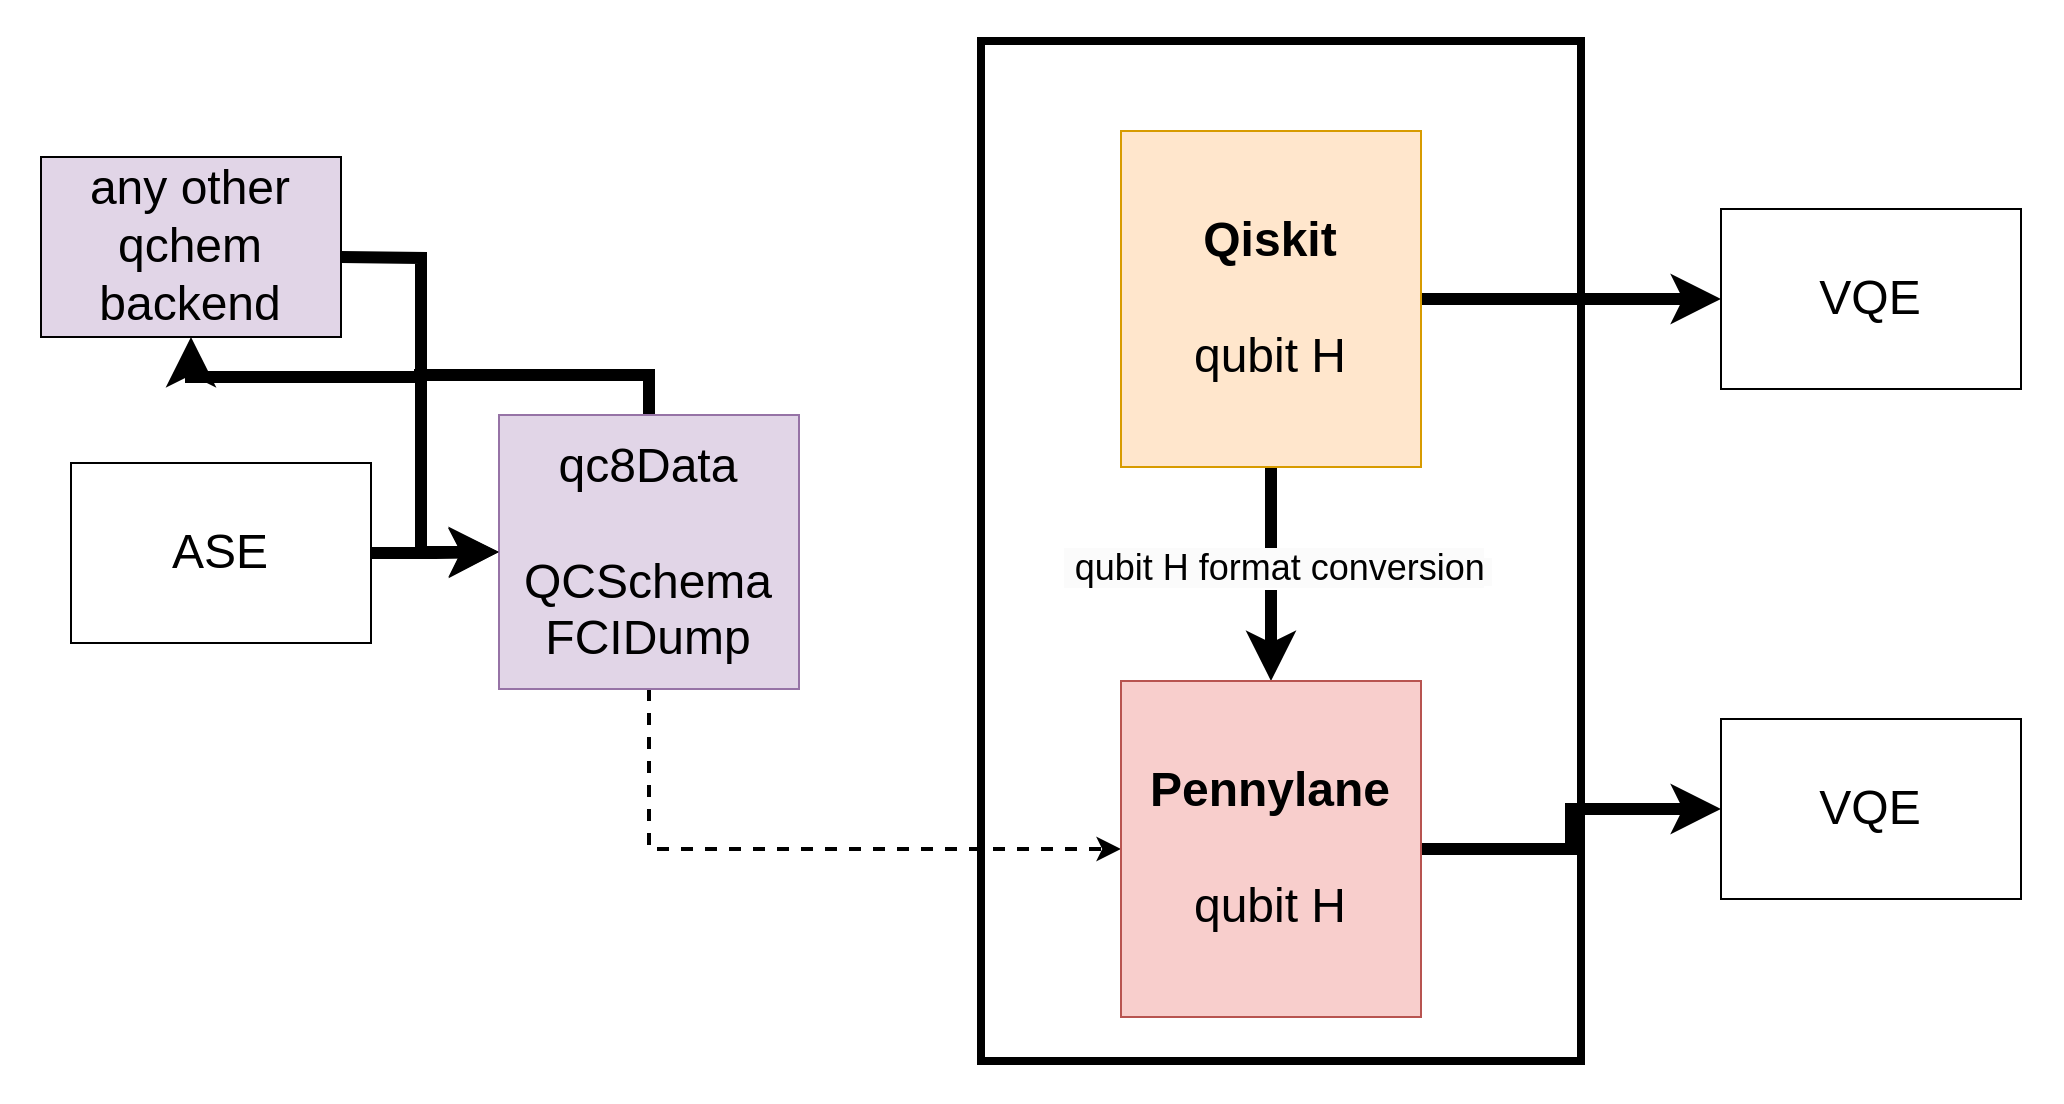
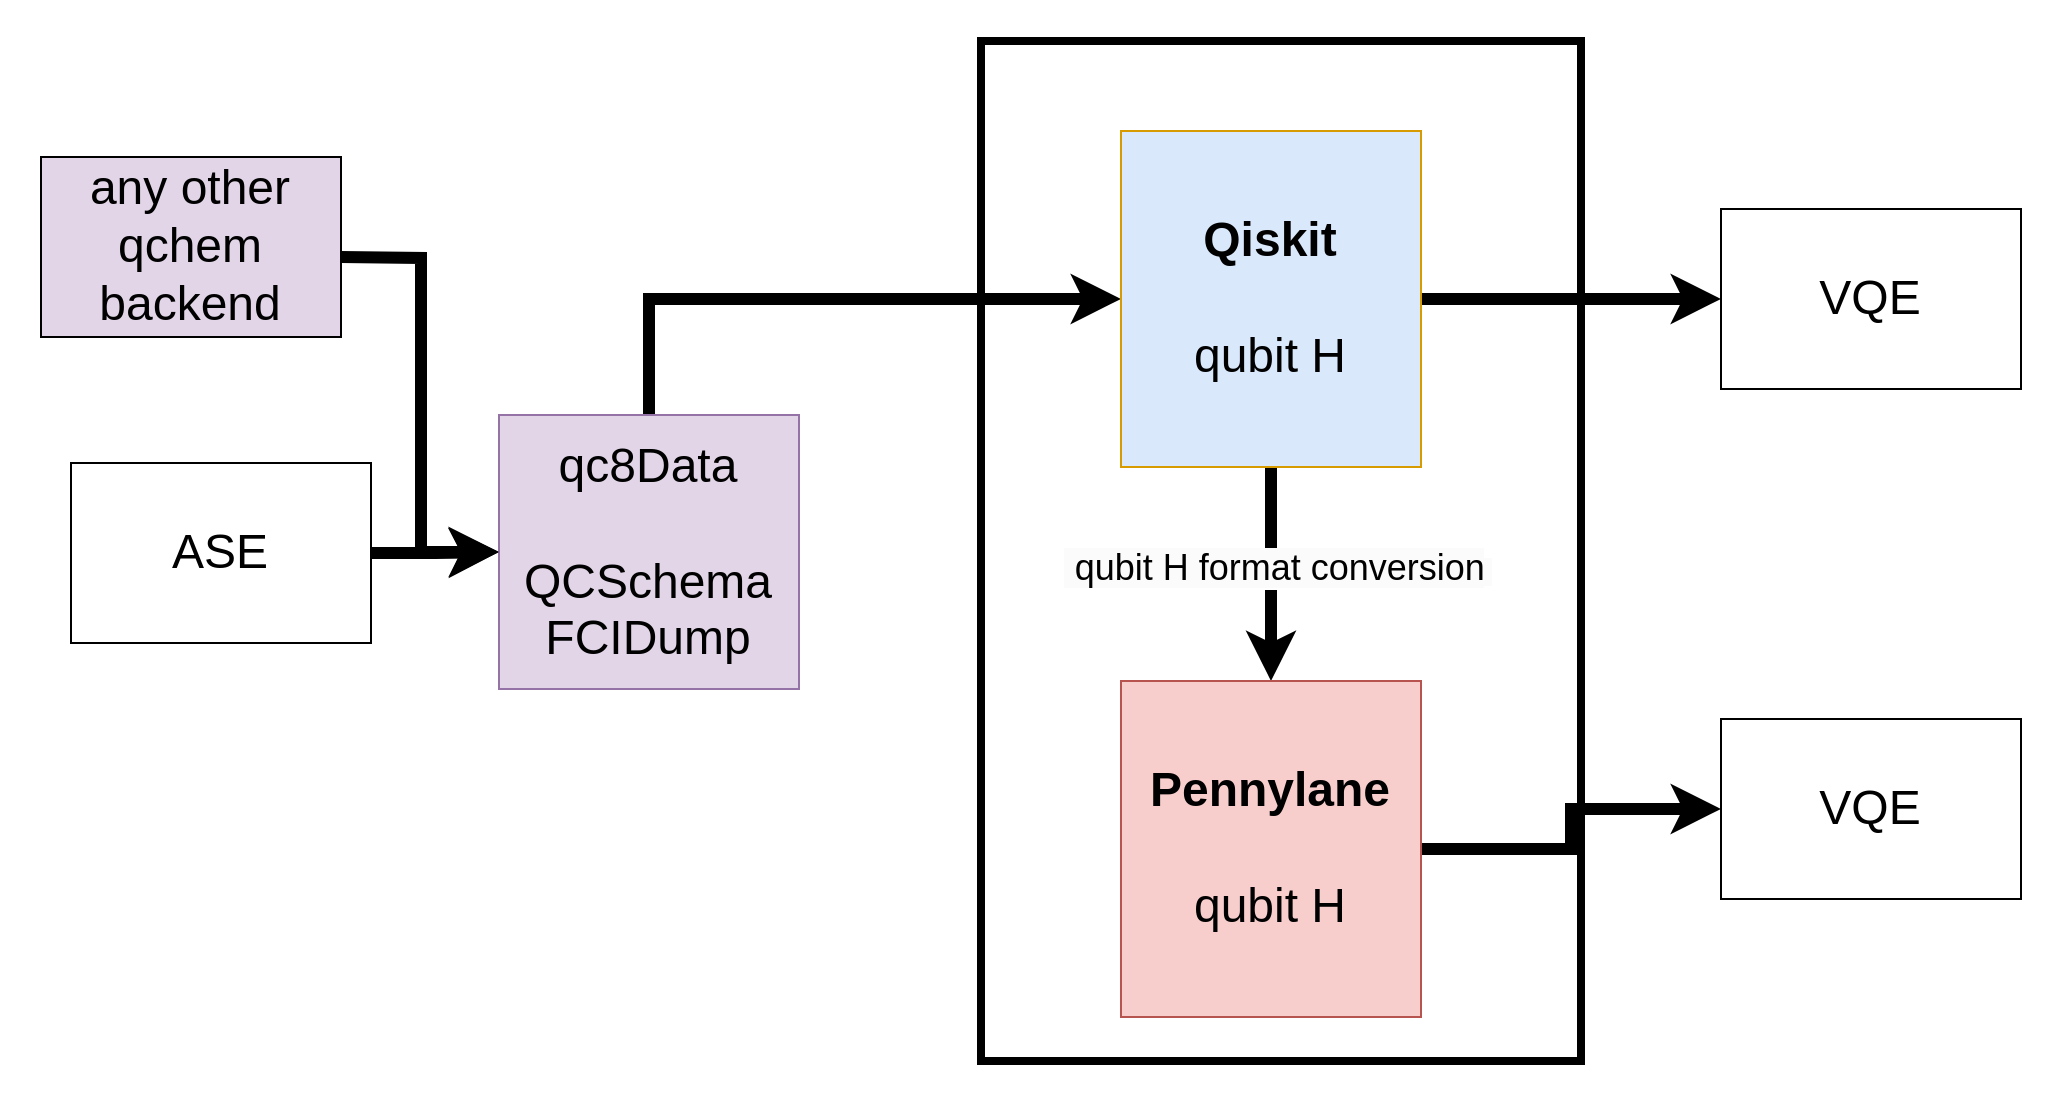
(1271, 299) -> (1271, 299)
(300, 377) -> (833, 299)
(1096, 849) -> none
